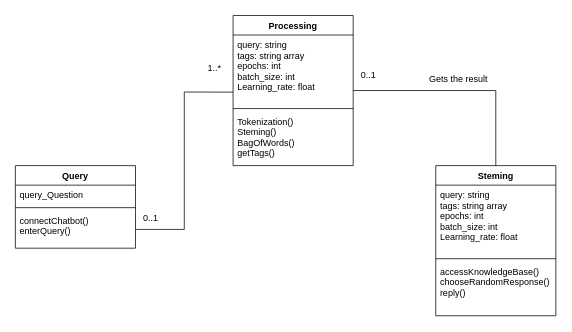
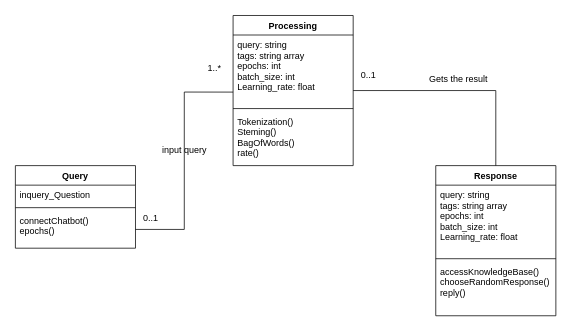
(270, 122) -> (270, 122)
none -> (184, 150)
(495, 176) -> (495, 176)
(54, 195) -> (57, 195)
(60, 221) -> (60, 221)
